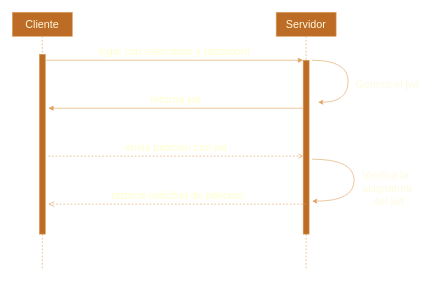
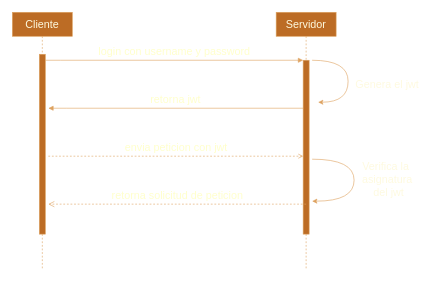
(387, 189) -> (387, 180)
